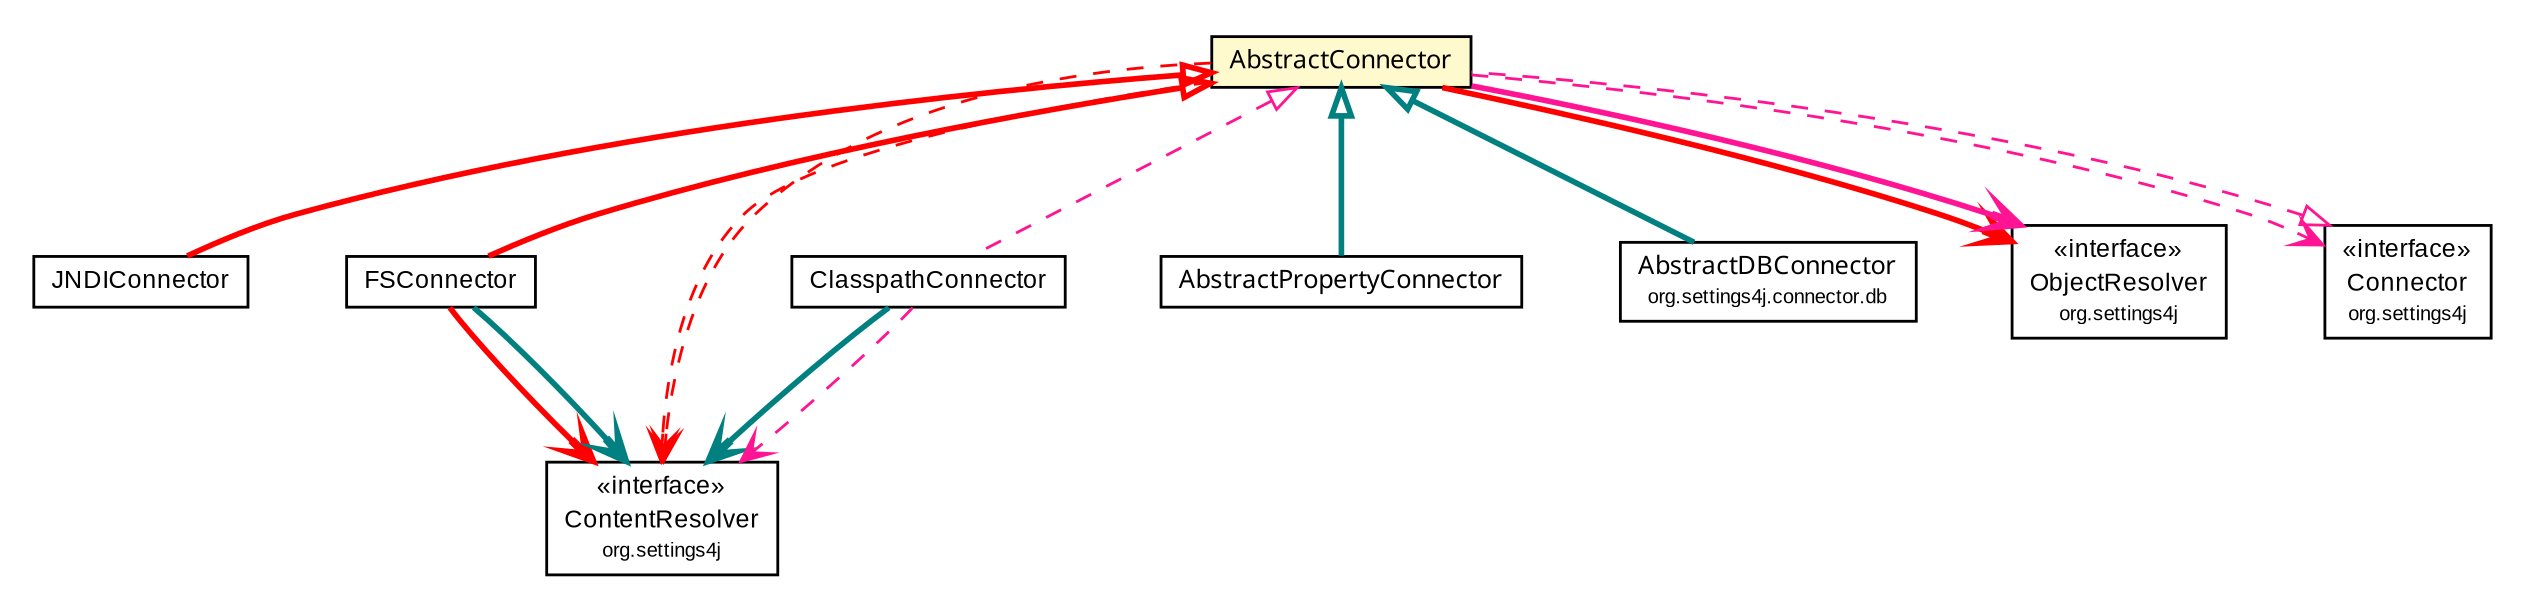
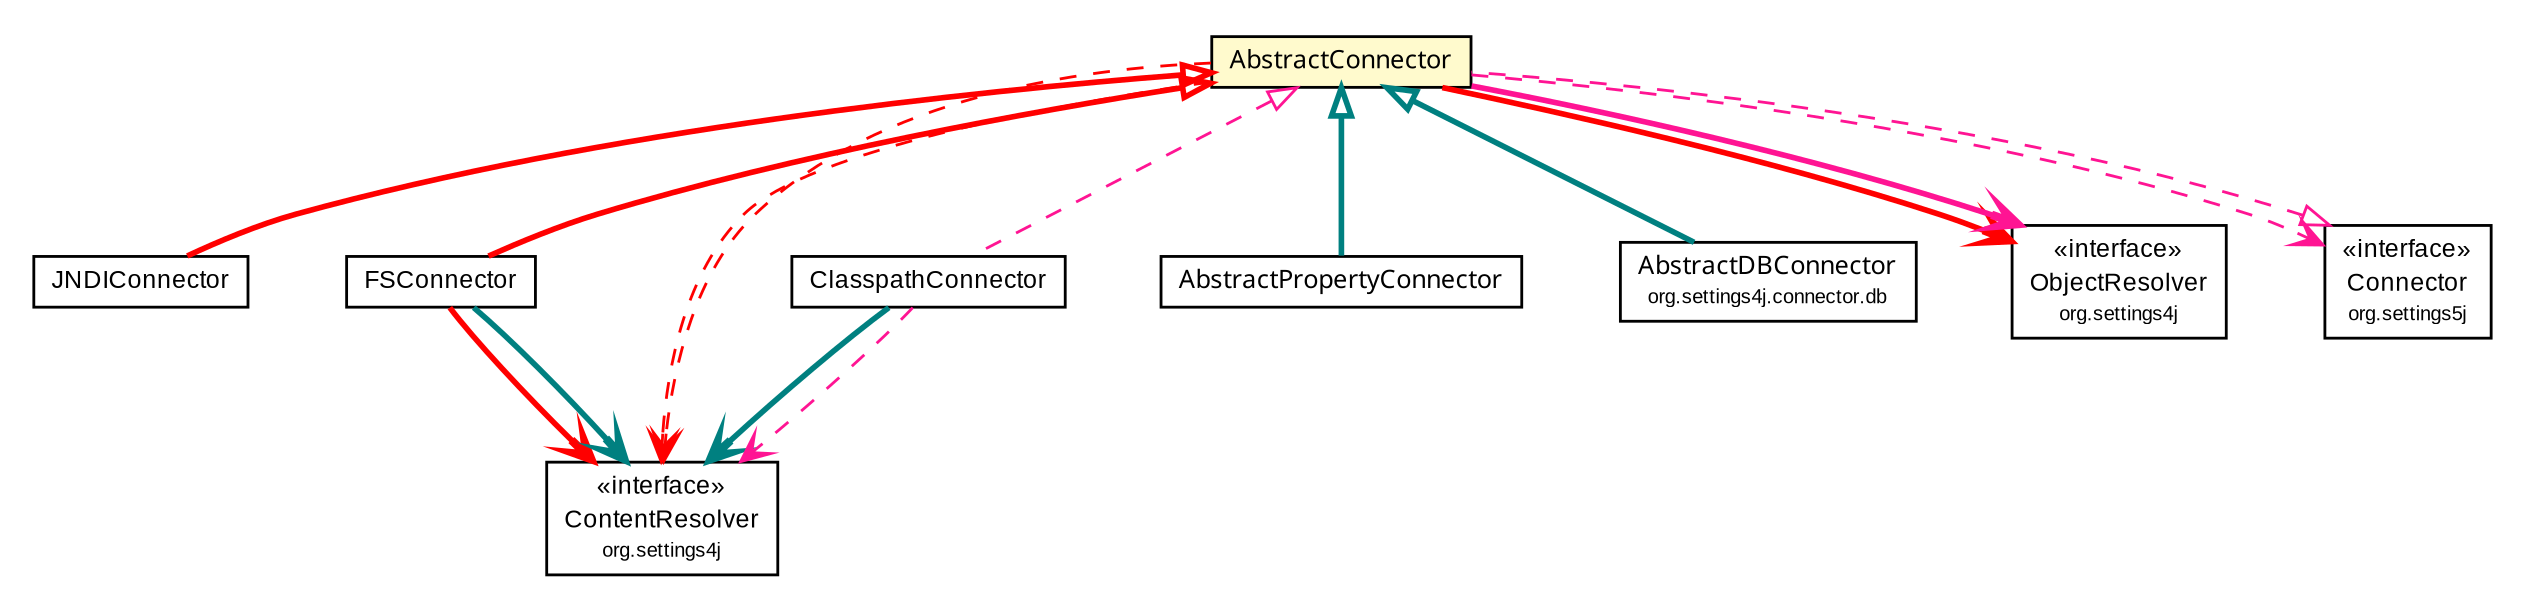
(2408, 314) -> (2408, 314)
